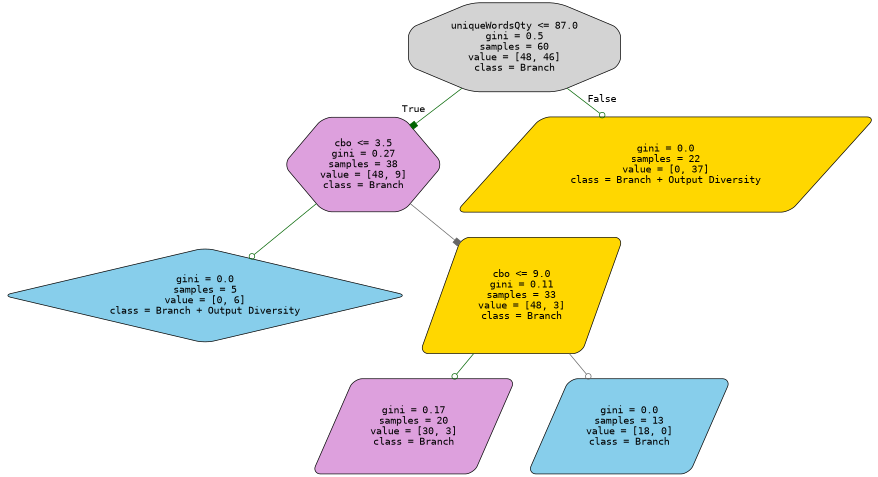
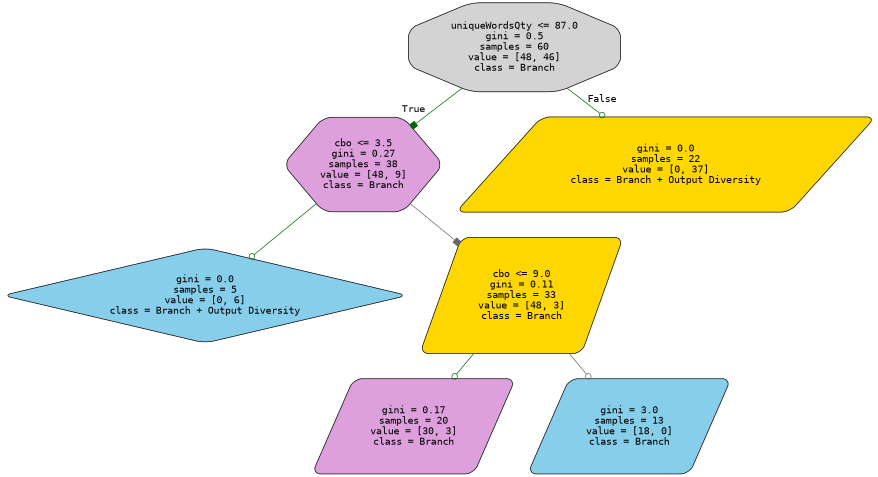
(629, 426) -> (629, 426)
